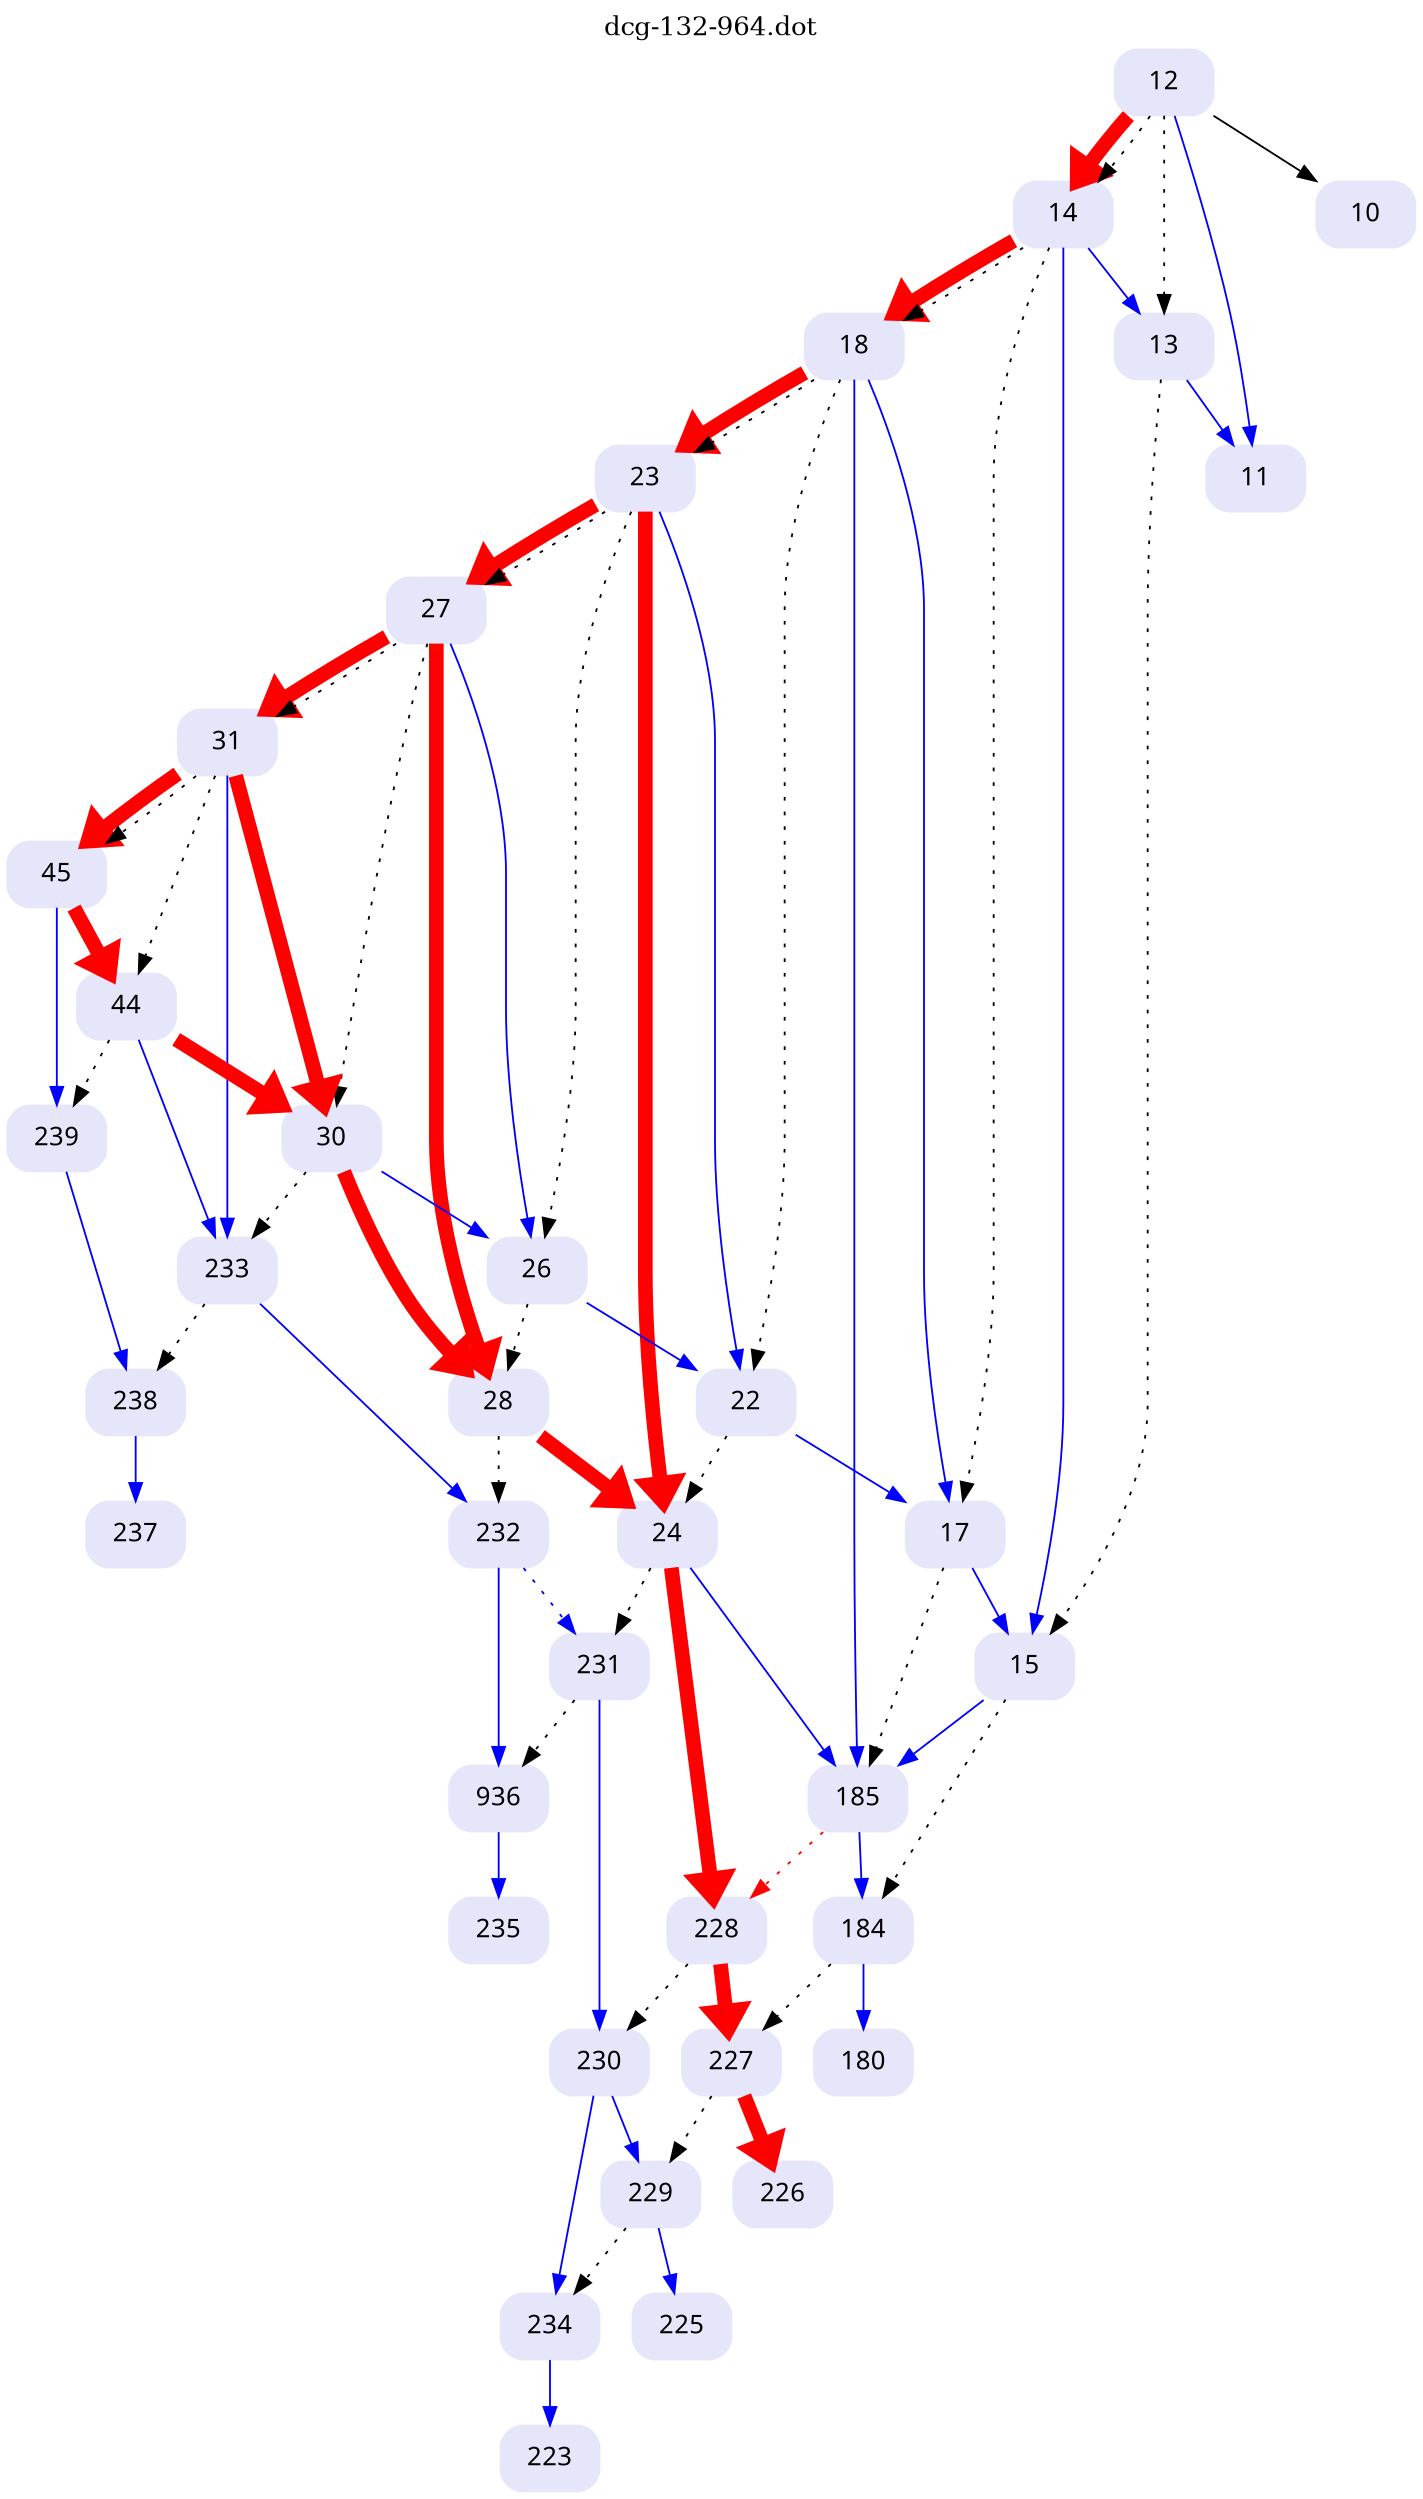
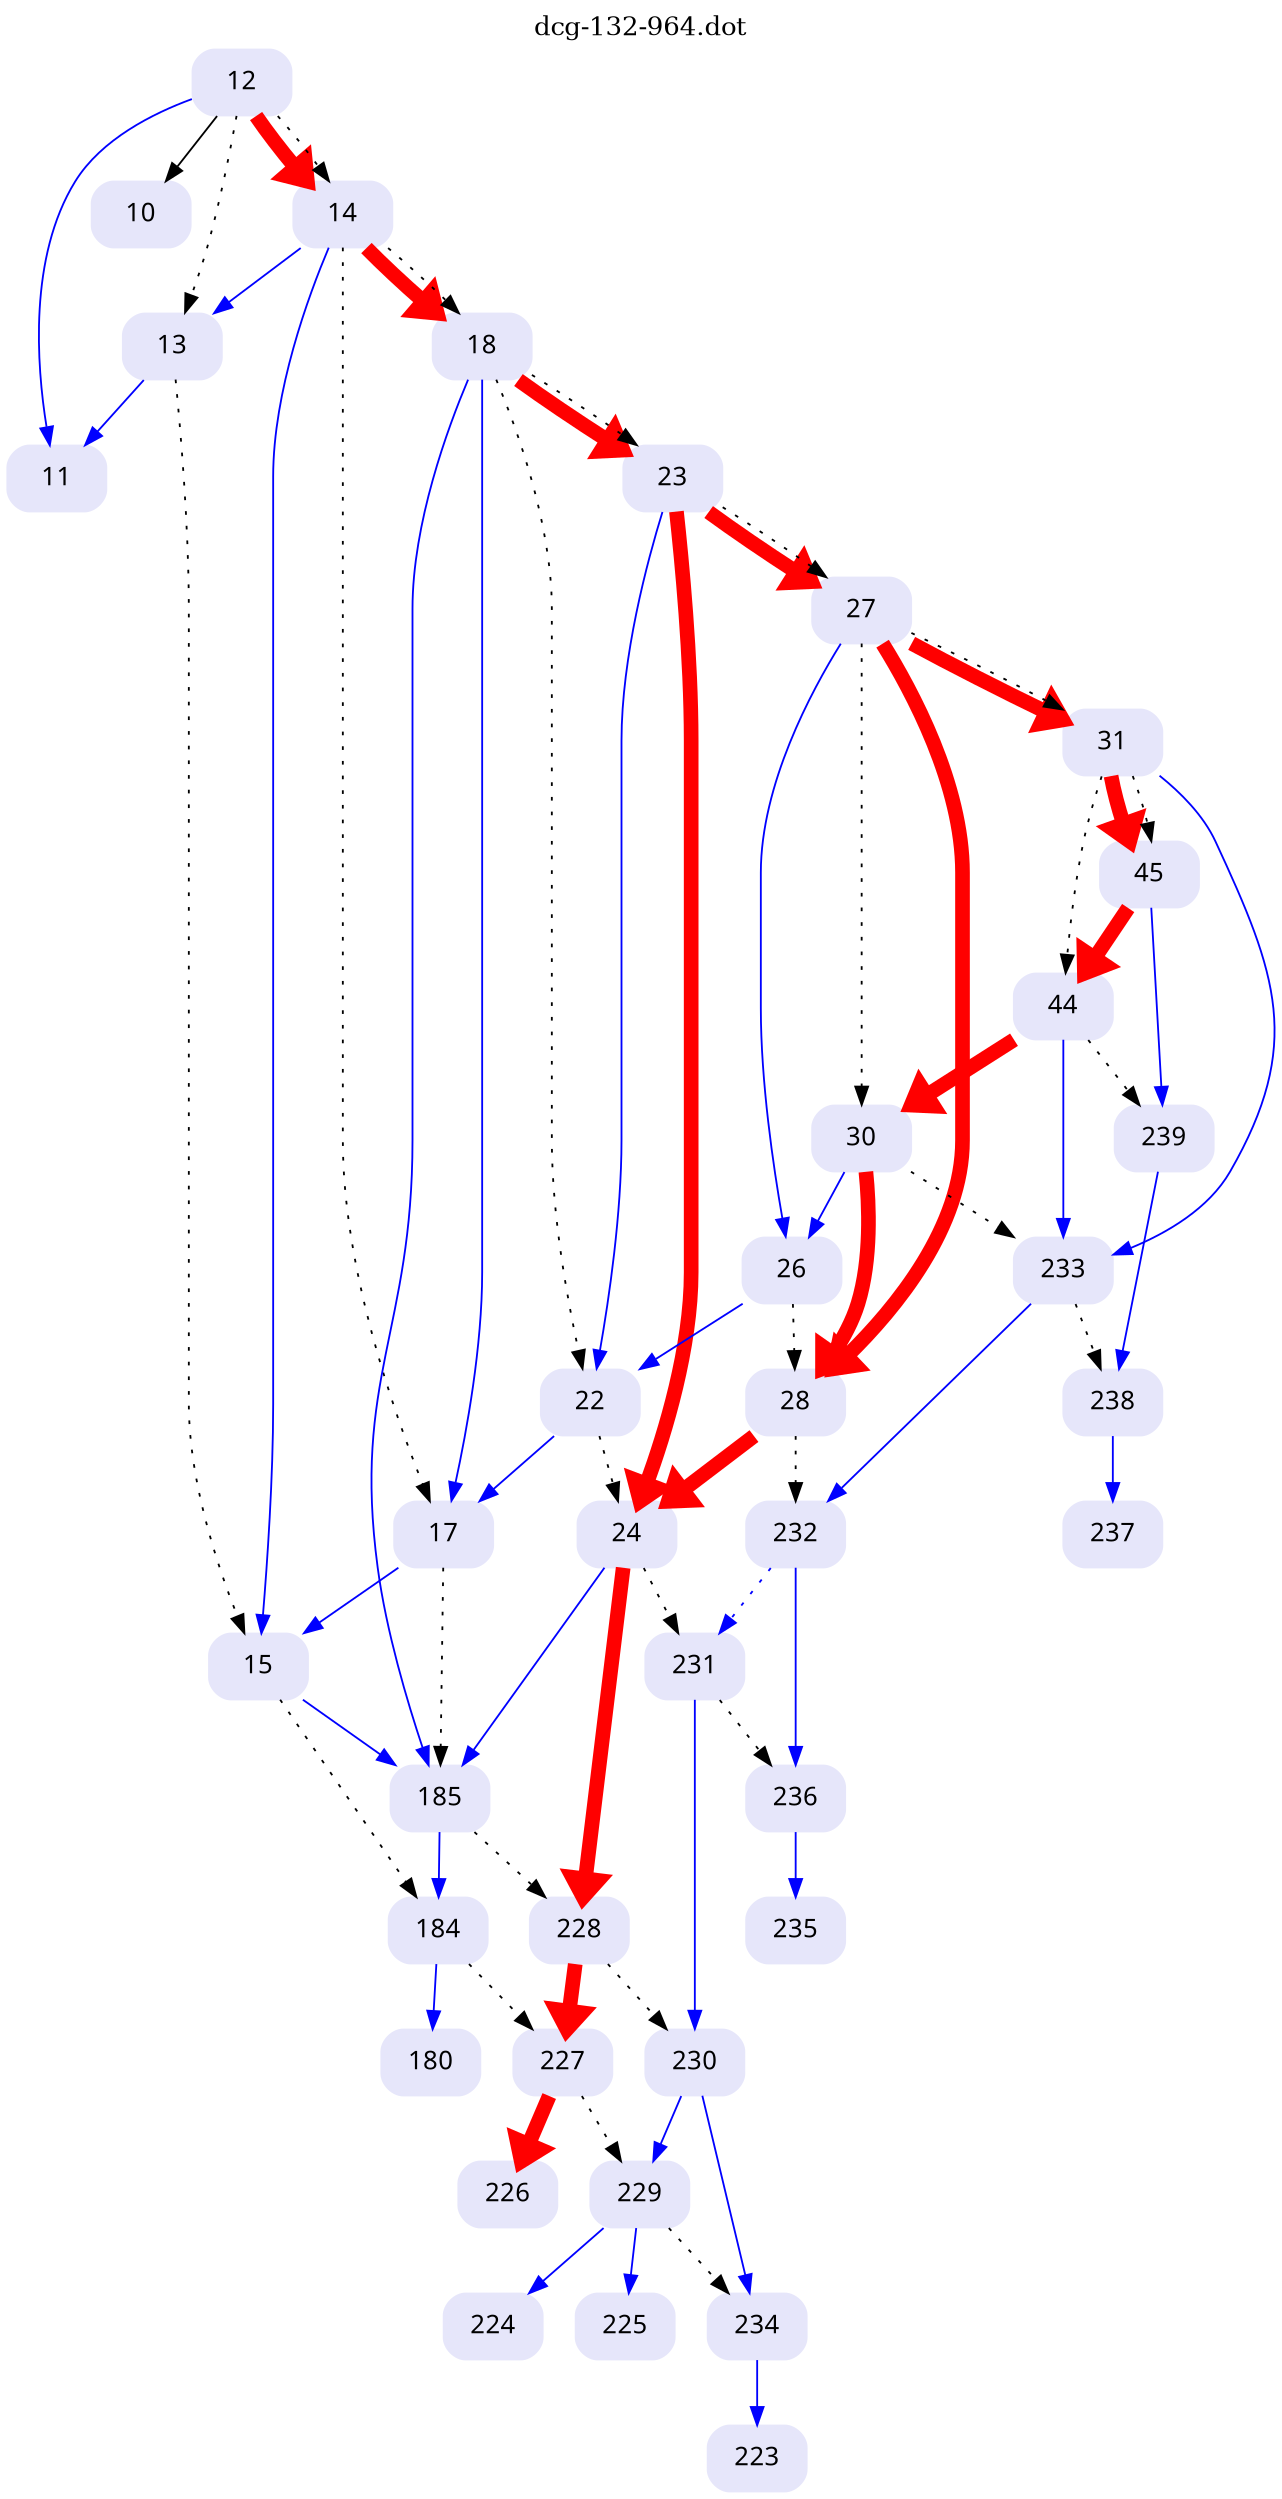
(576, 862) -> none
(277, 931) -> none
(499, 1798) -> (796, 1798)
(794, 1858) -> (503, 1858)
none -> (493, 2326)
